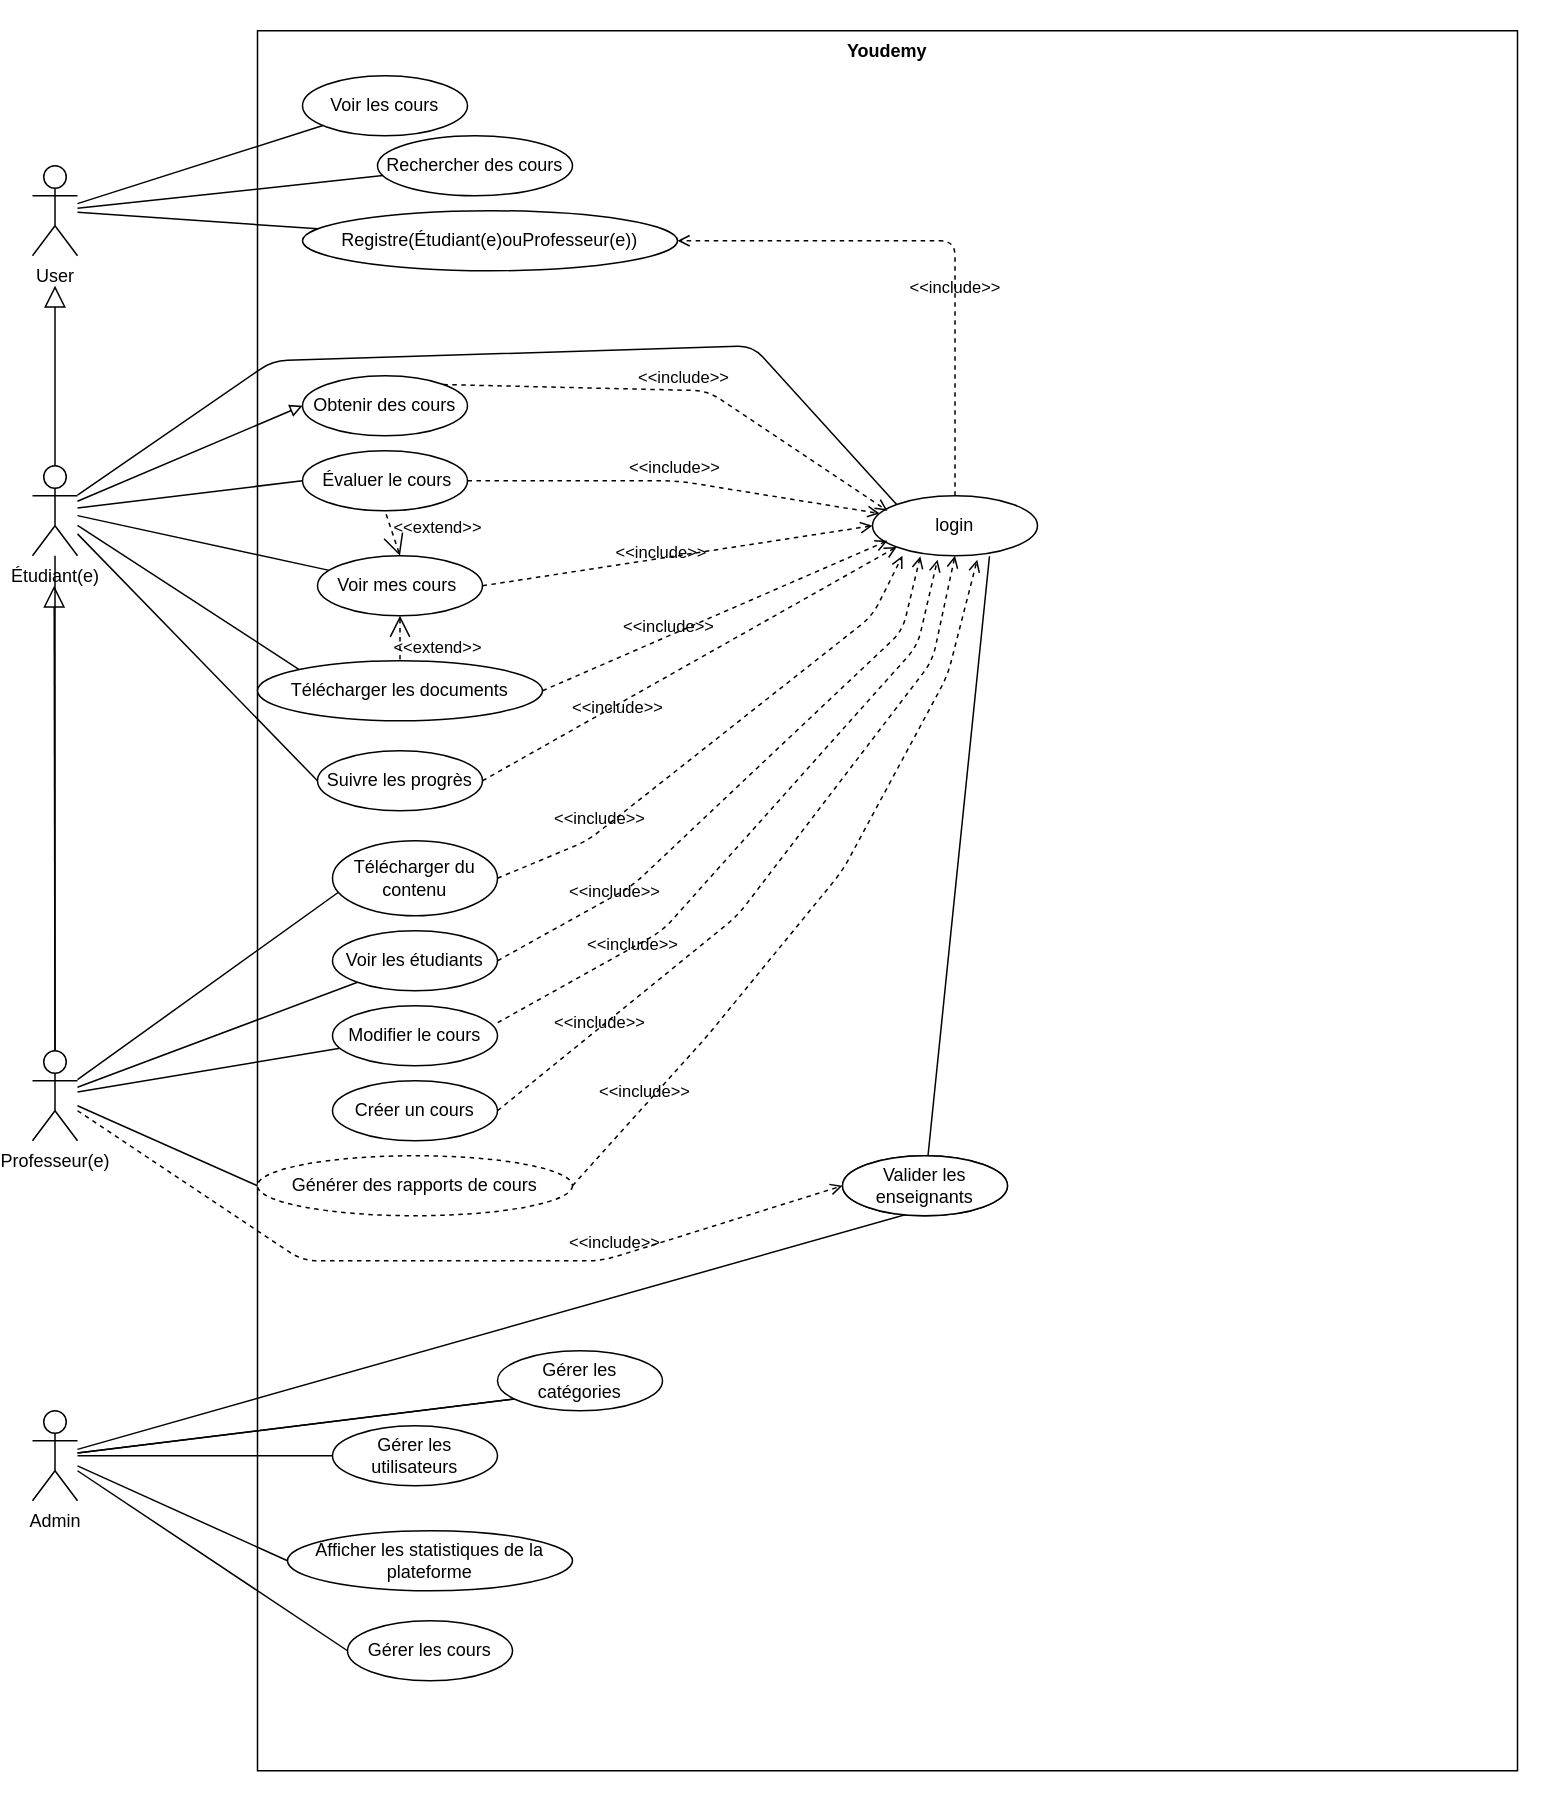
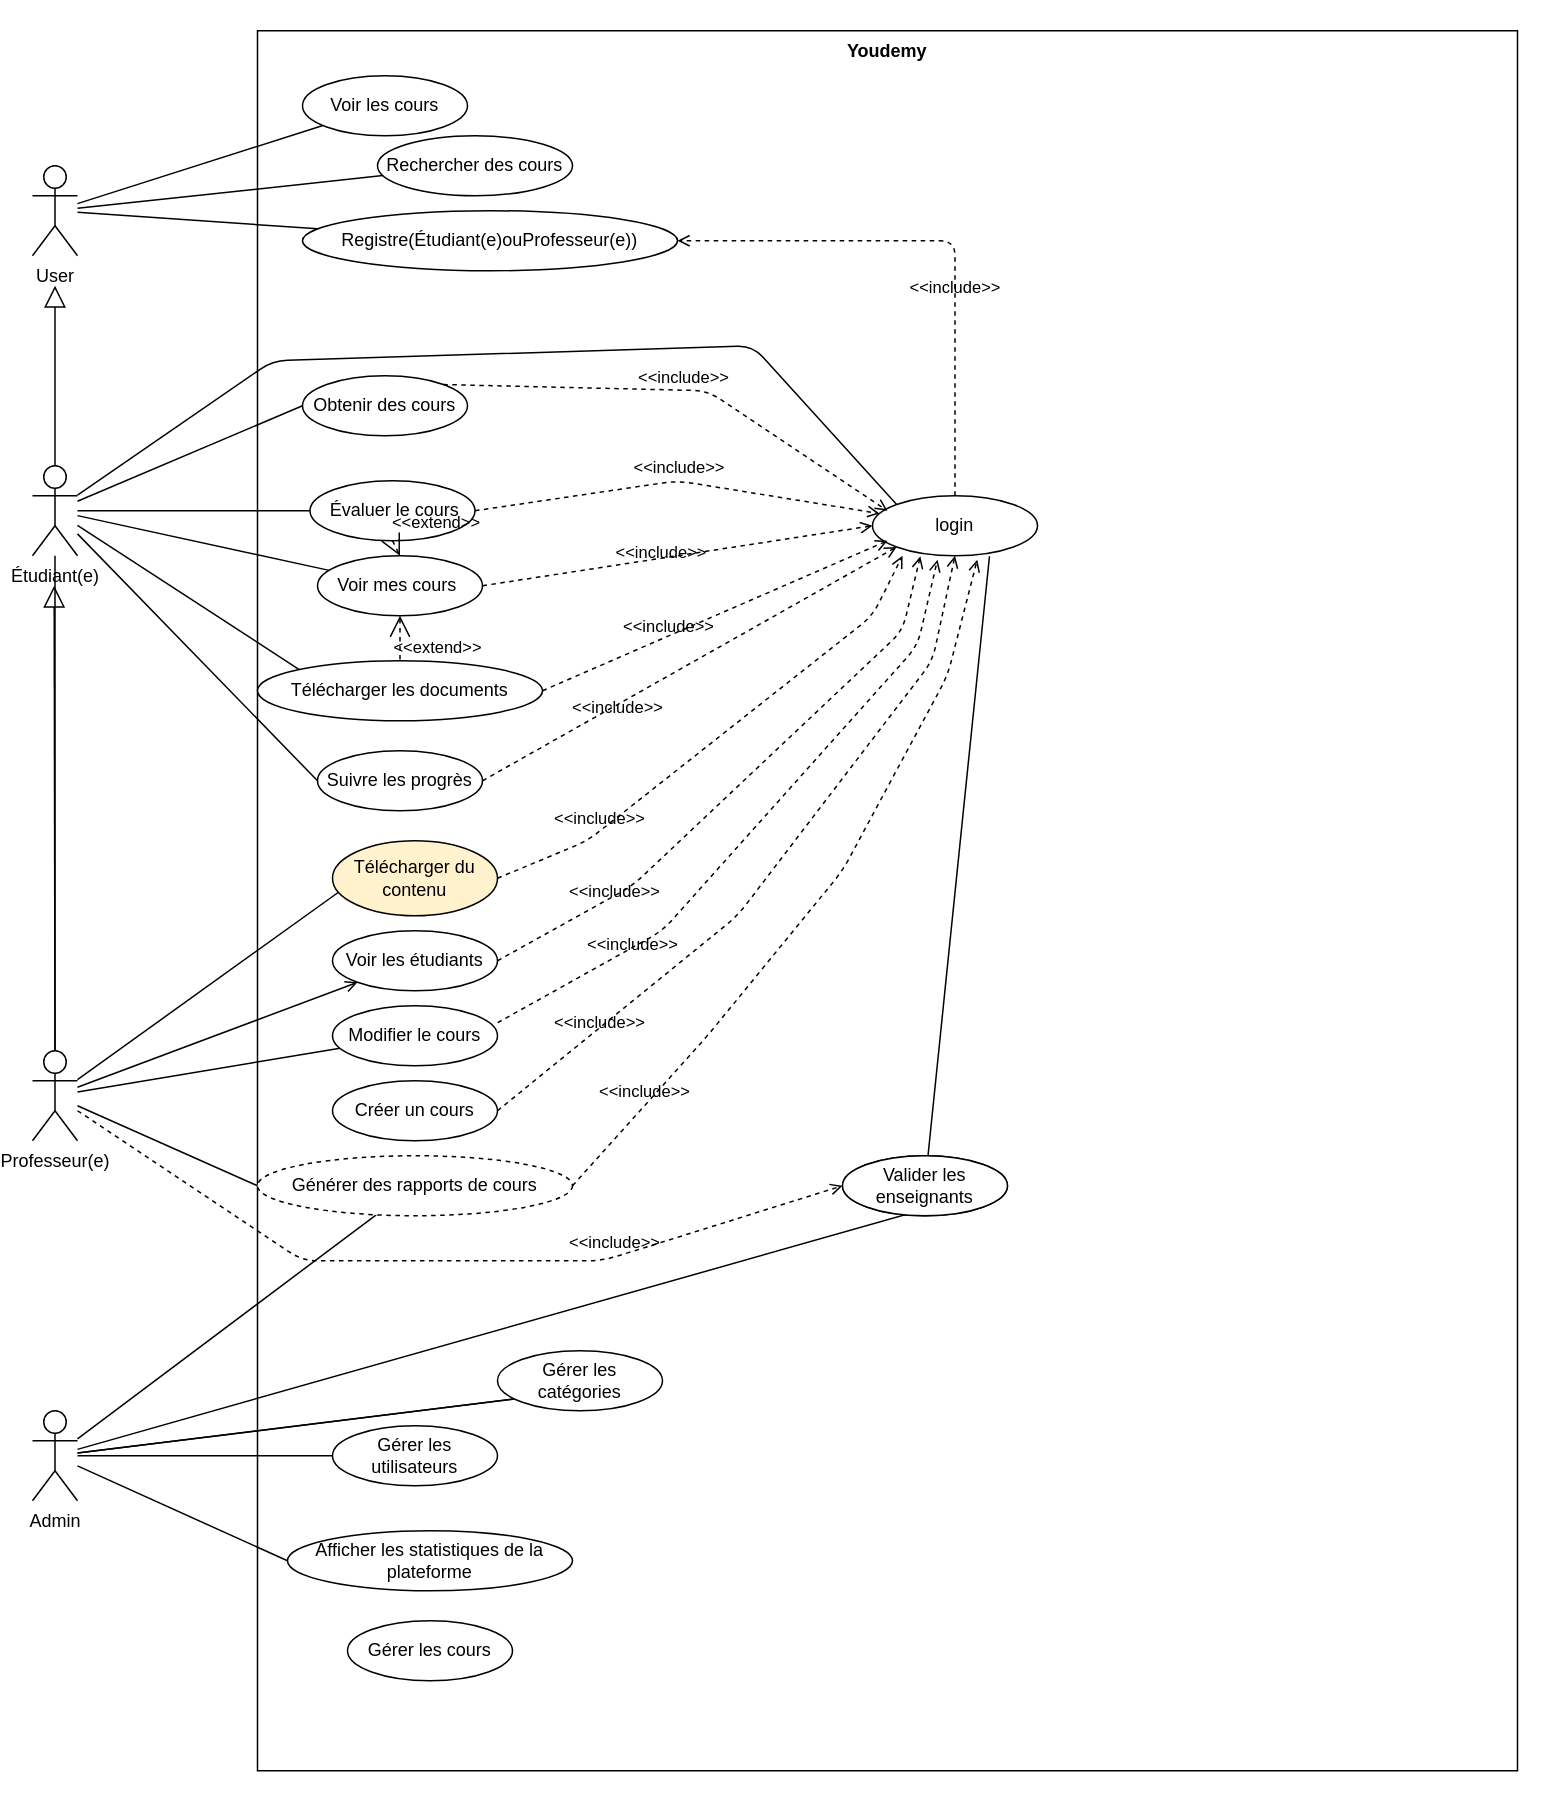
(290, 411) -> (295, 409)
(385, 481) -> (392, 511)
(415, 878) -> (415, 878)
(352, 984) -> (350, 985)
(212, 1561) -> (195, 1351)
